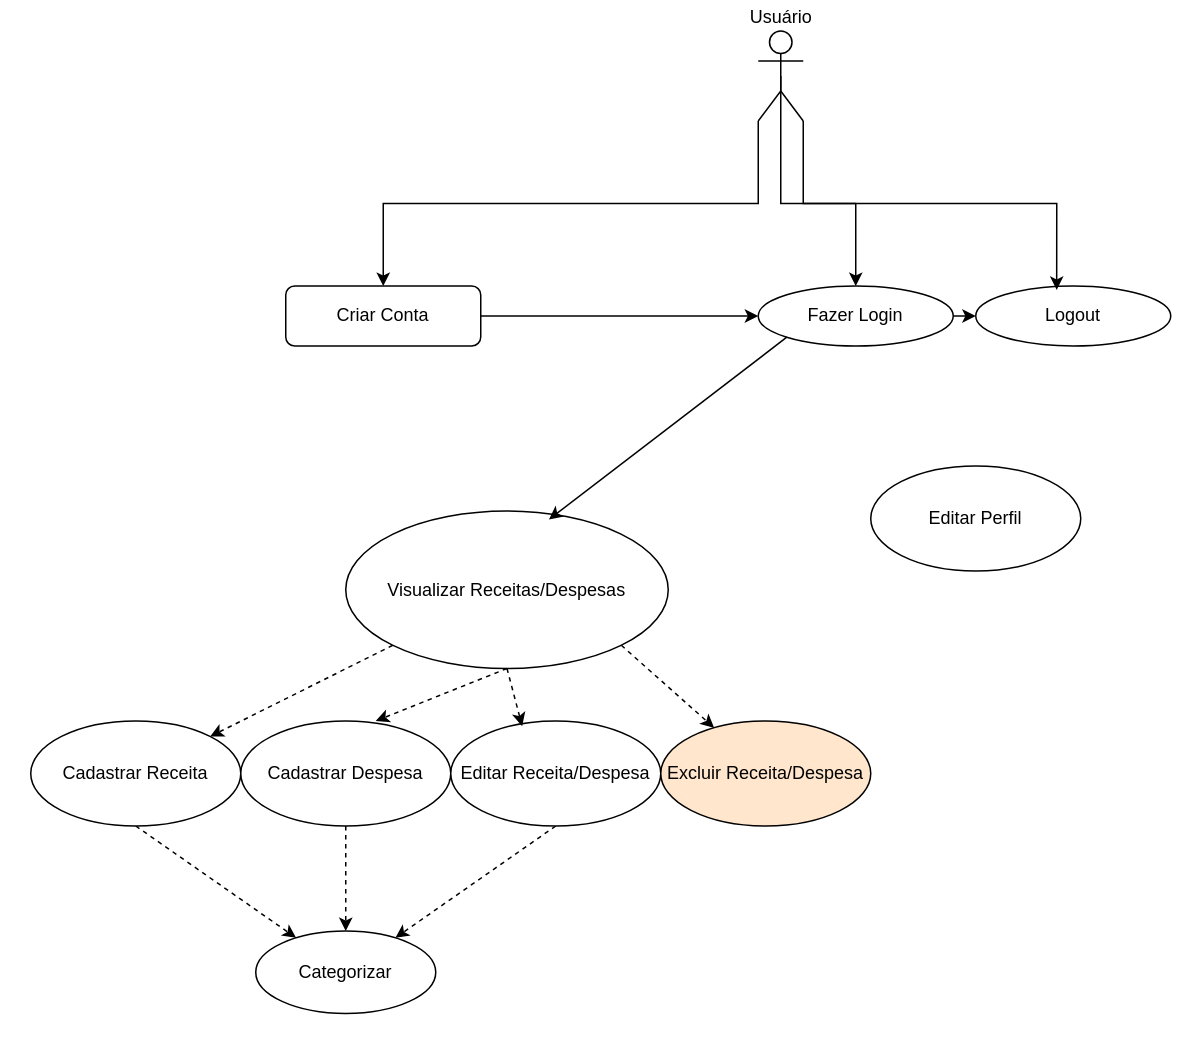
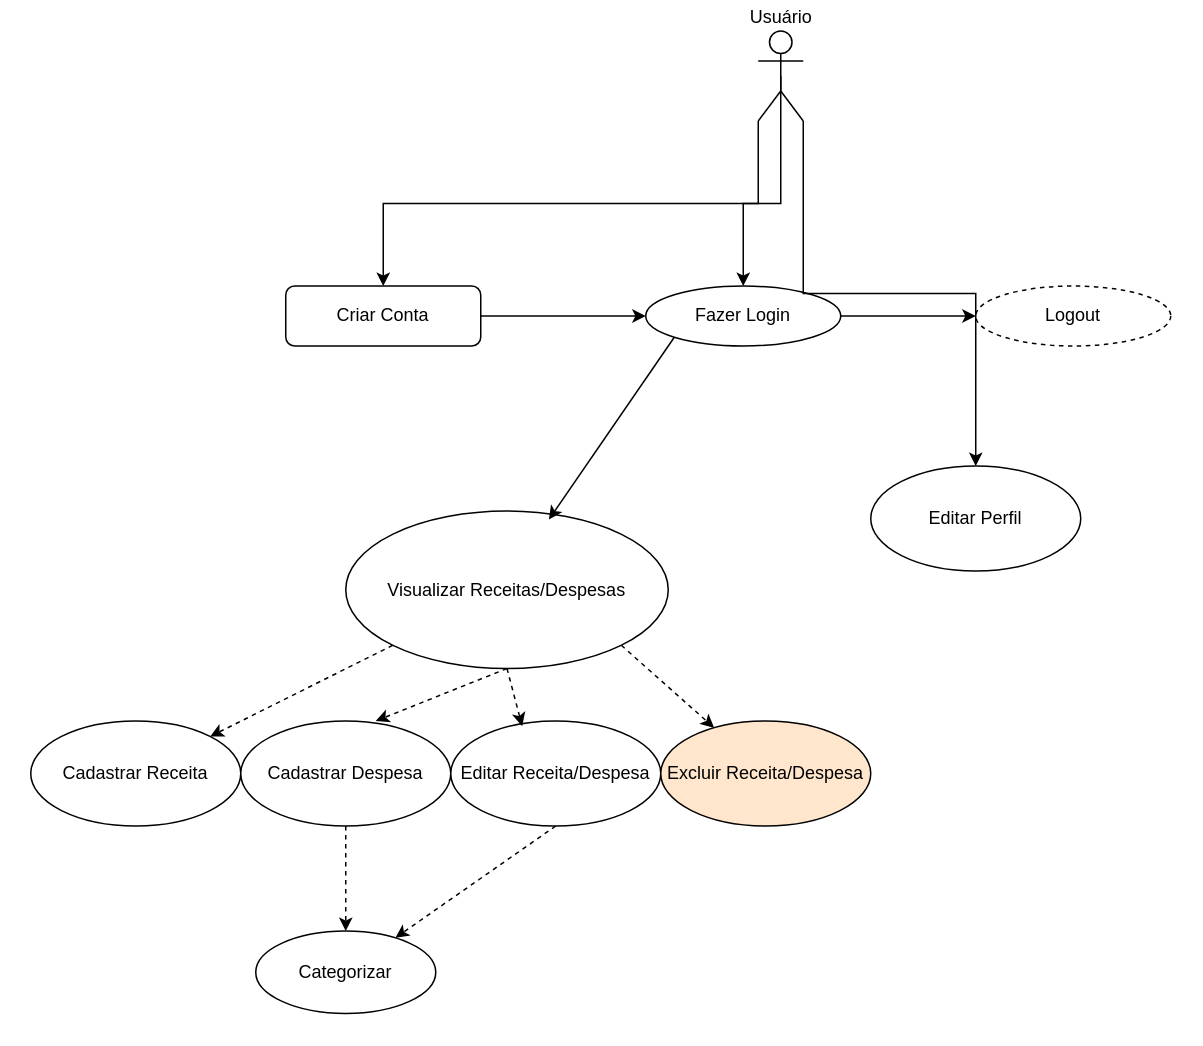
(996, 203) -> (925, 293)
(856, 316) -> (743, 316)
(1073, 316) -> (1073, 316)
(212, 879) -> none
